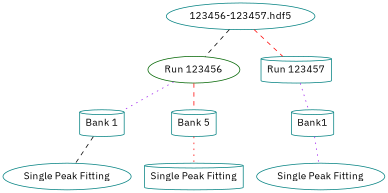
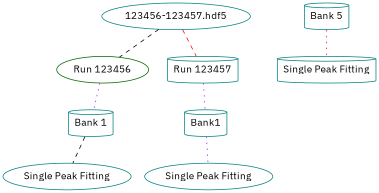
(194, 96) -> none
